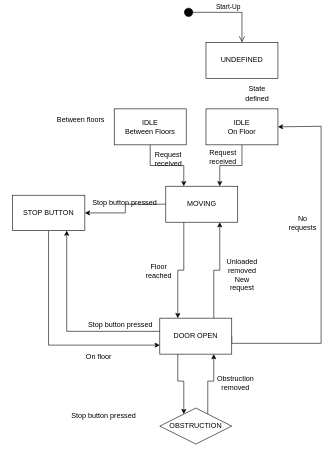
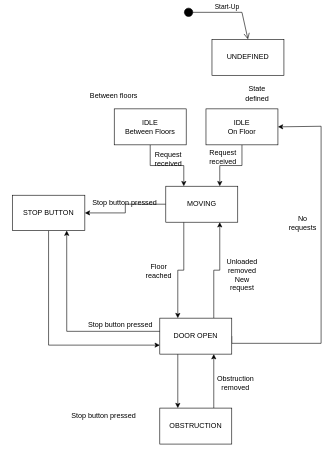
(242, 60) -> (248, 57)
(81, 120) -> (114, 96)
(98, 357) -> none
(196, 426) -> (196, 426)
